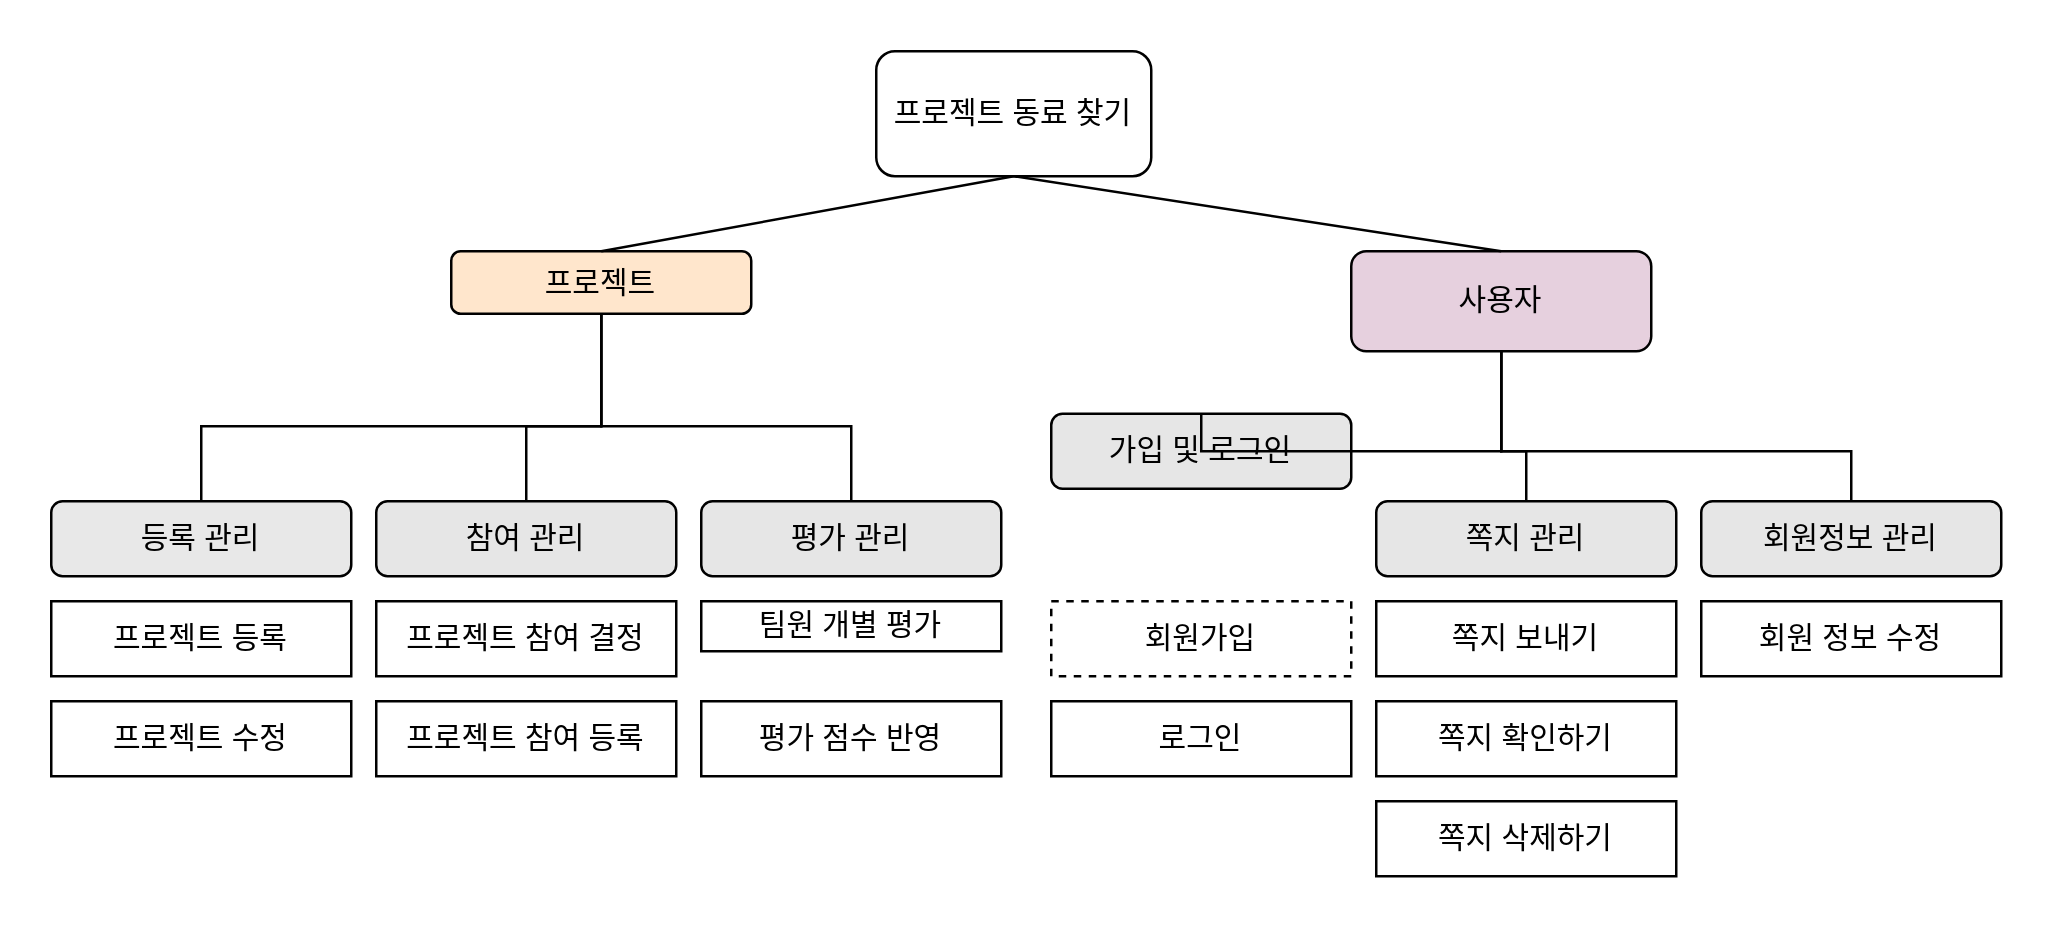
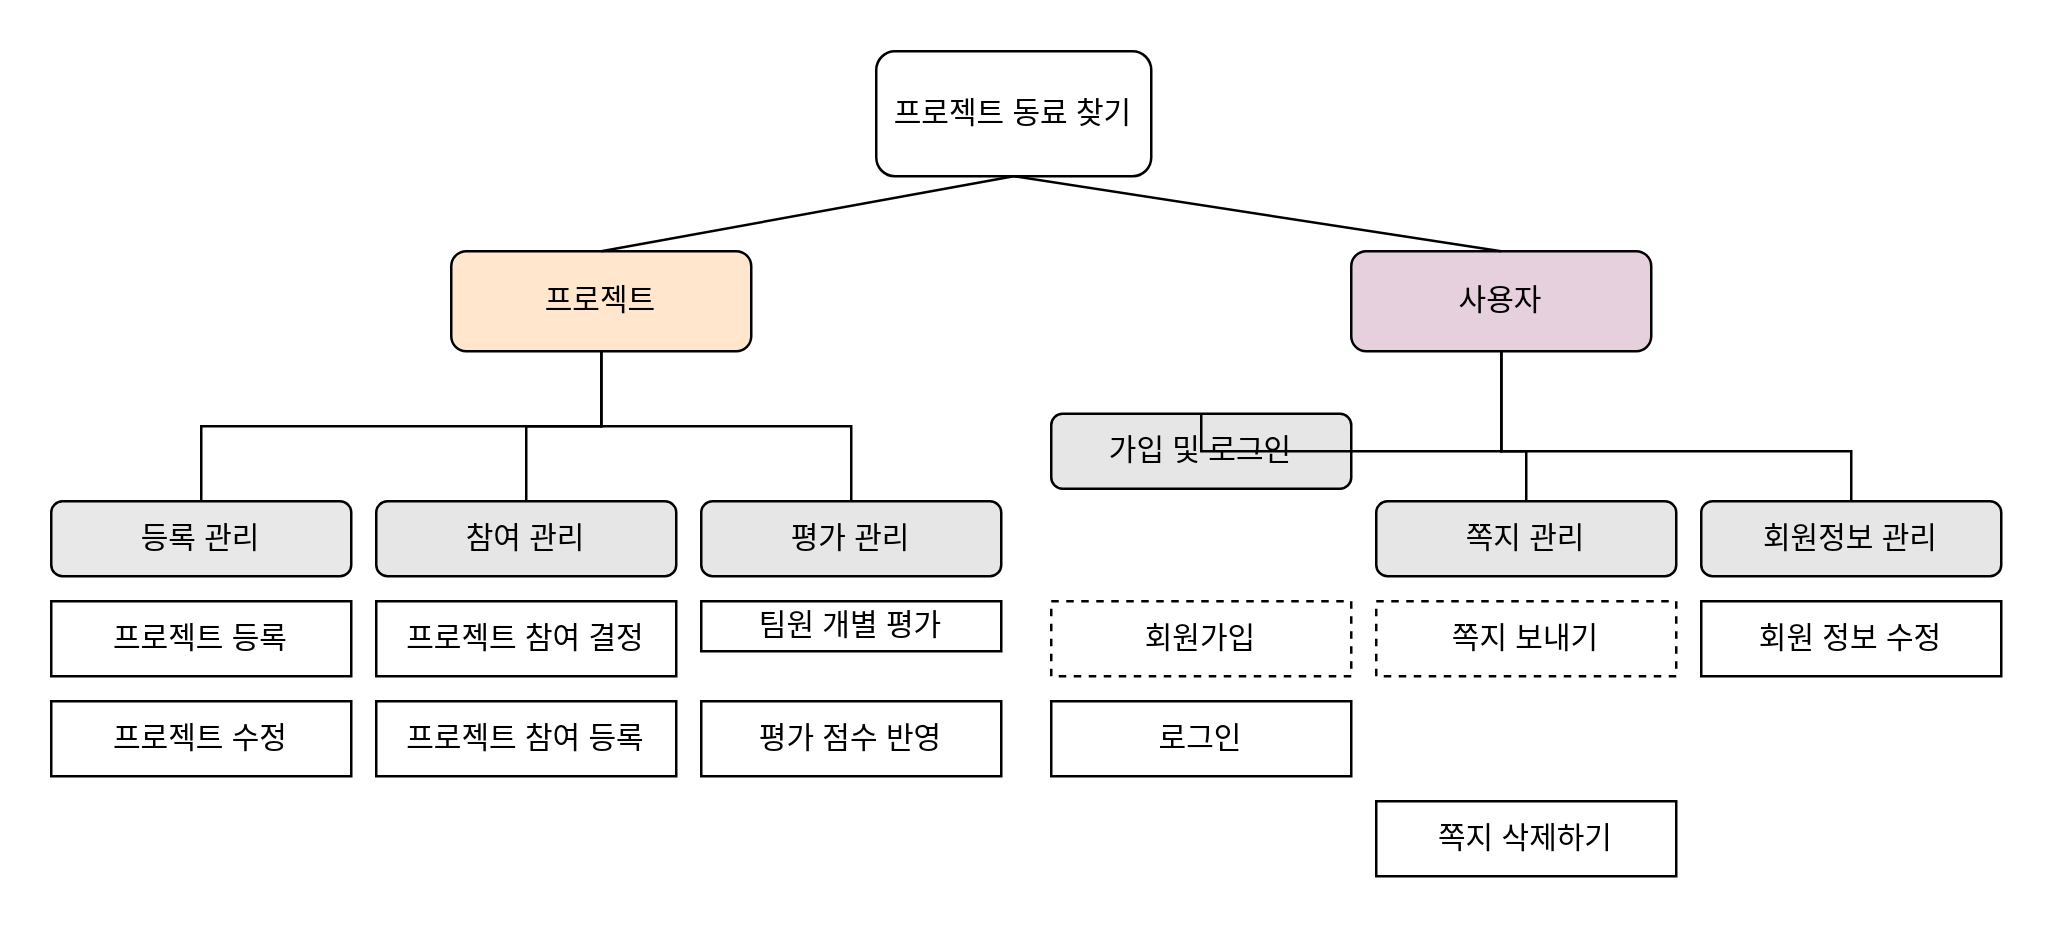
(601, 283) -> (601, 301)
(1526, 639) -> (1526, 639)
(1526, 739) -> none
